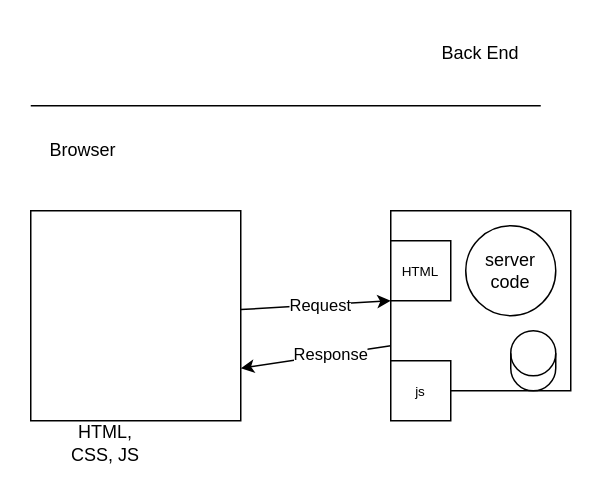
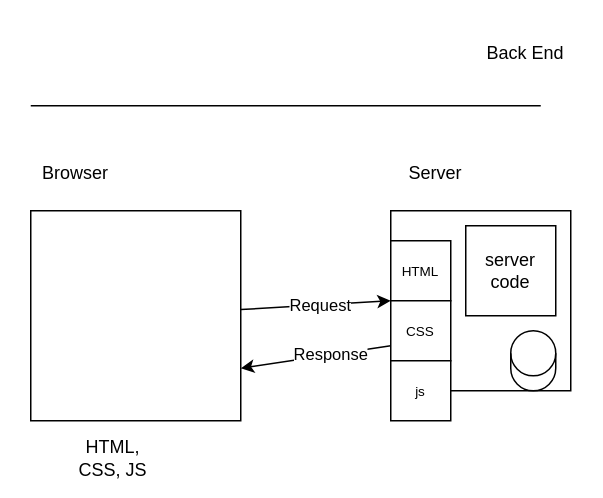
(481, 53) -> (526, 53)
(83, 151) -> (76, 173)
none -> (436, 173)
(511, 271) -> (511, 271)
none -> (421, 331)
(106, 443) -> (113, 458)
